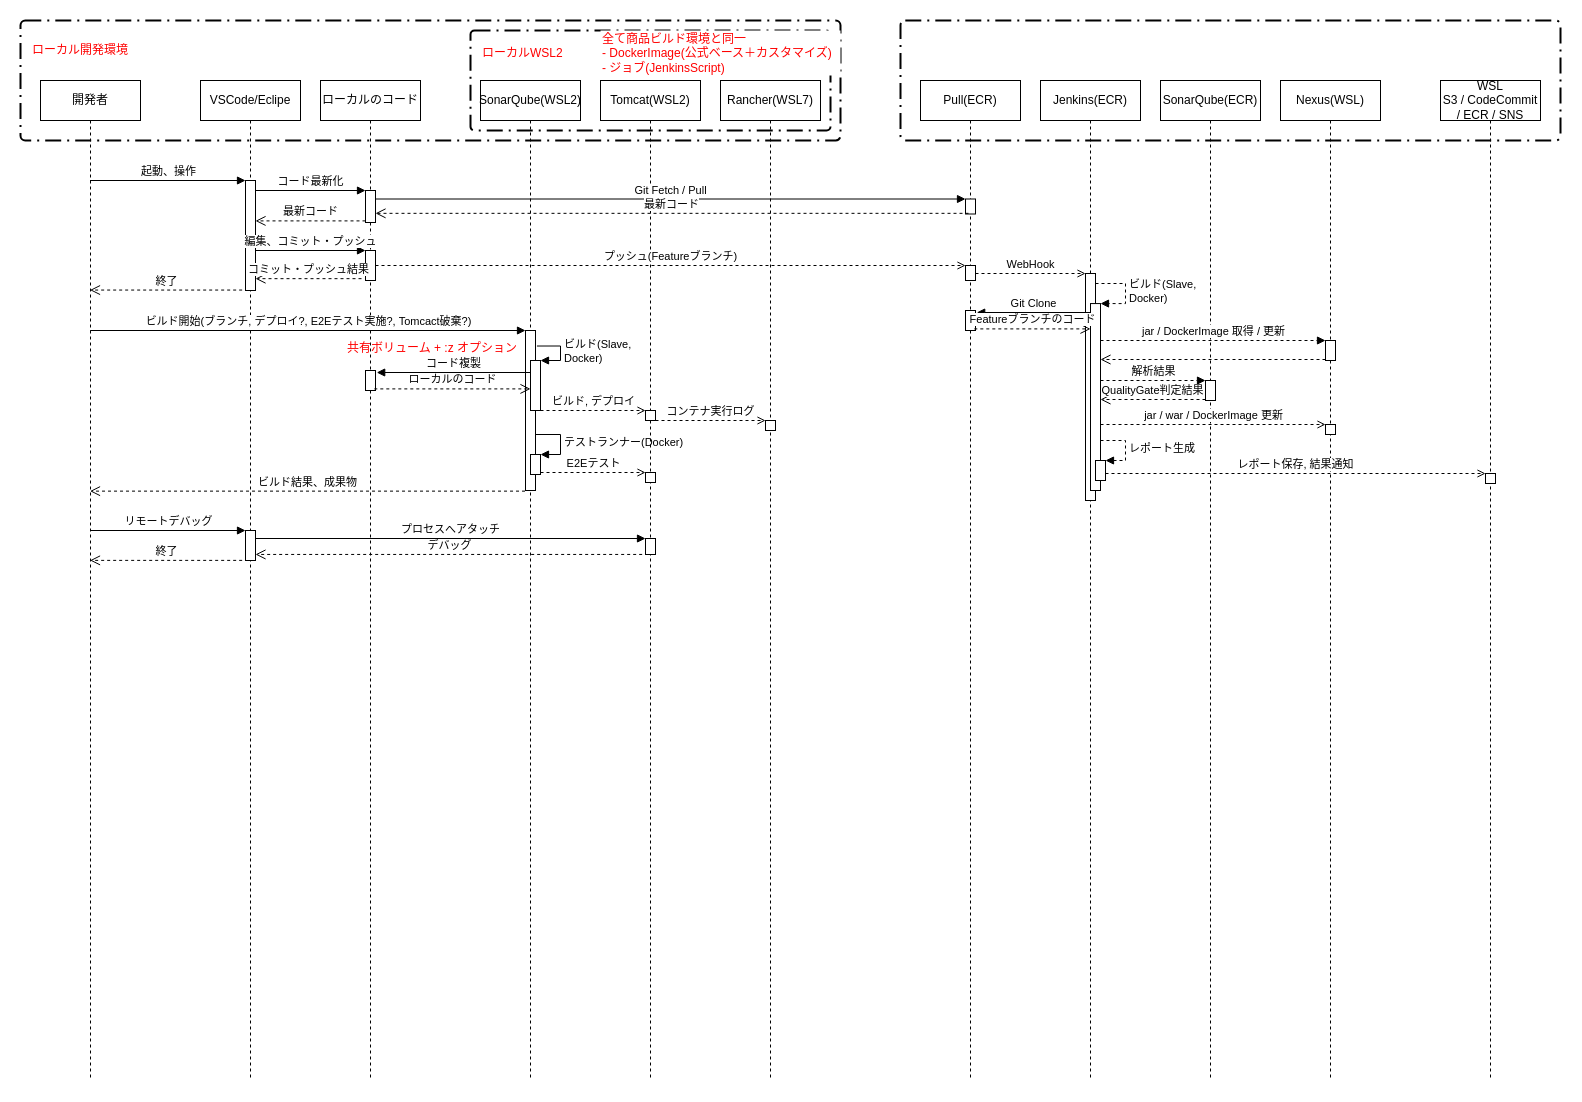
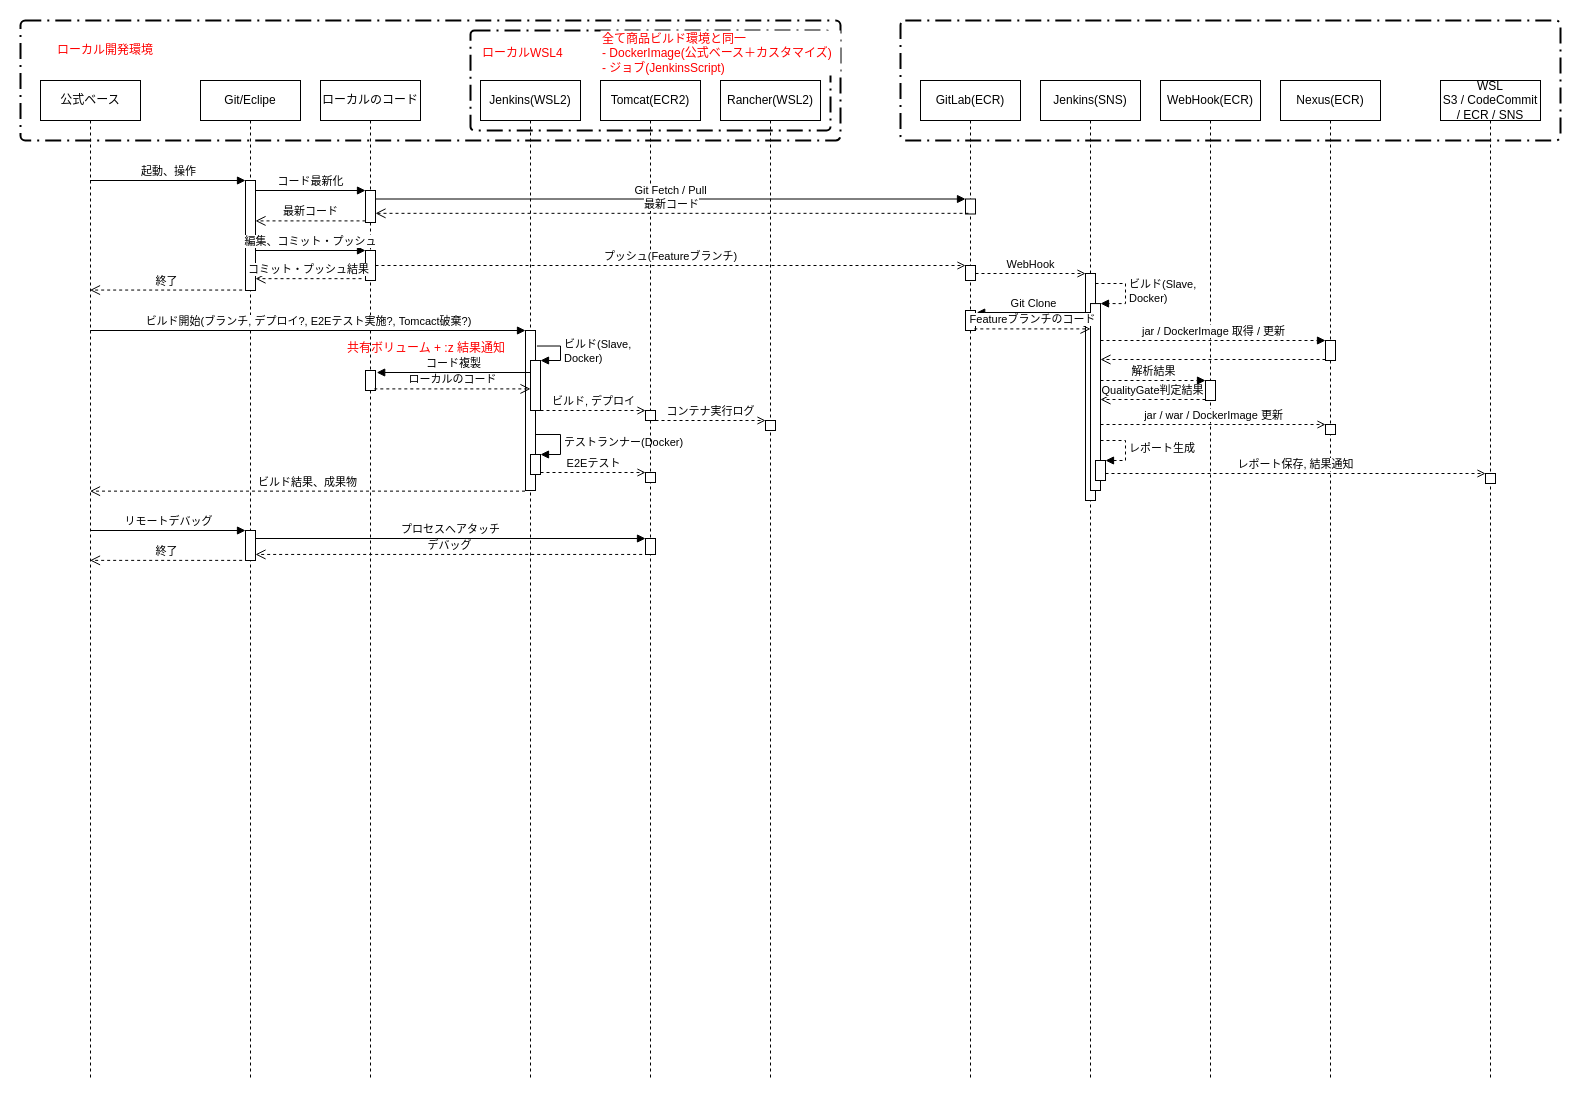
(111, 51) -> (136, 51)
(520, 54) -> (520, 54)
(91, 101) -> (91, 101)
(251, 101) -> (251, 101)
(531, 101) -> (531, 101)
(651, 101) -> (651, 101)
(771, 101) -> (771, 101)
(971, 101) -> (971, 101)
(1091, 101) -> (1091, 101)
(1211, 101) -> (1211, 101)
(1331, 101) -> (1331, 101)
(434, 349) -> (429, 349)
